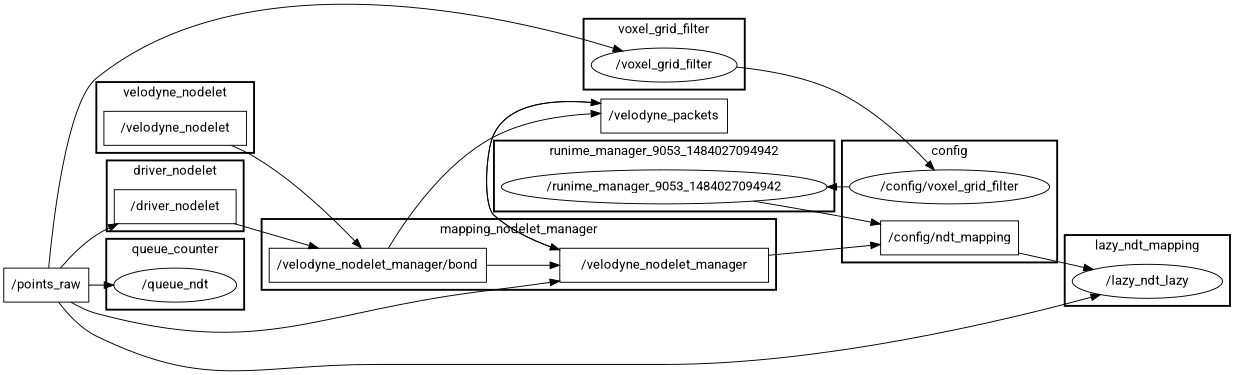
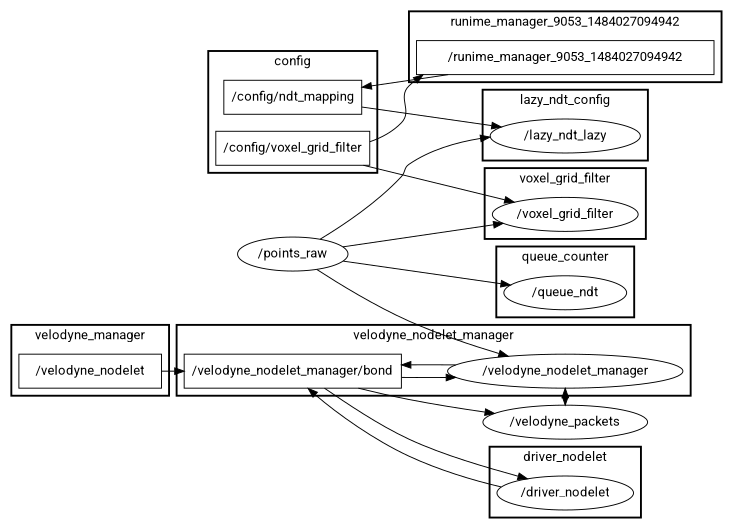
(175, 93) -> (90, 336)
(842, 95) -> (434, 183)
(664, 116) -> (565, 422)
(664, 187) -> (565, 58)
(950, 187) -> (293, 148)
(175, 207) -> (565, 493)
(519, 230) -> (434, 336)
(83, 245) -> (416, 442)
(1147, 246) -> (565, 101)
(820, 250) -> (433, 365)
(664, 265) -> (565, 371)
(46, 285) -> (293, 254)
